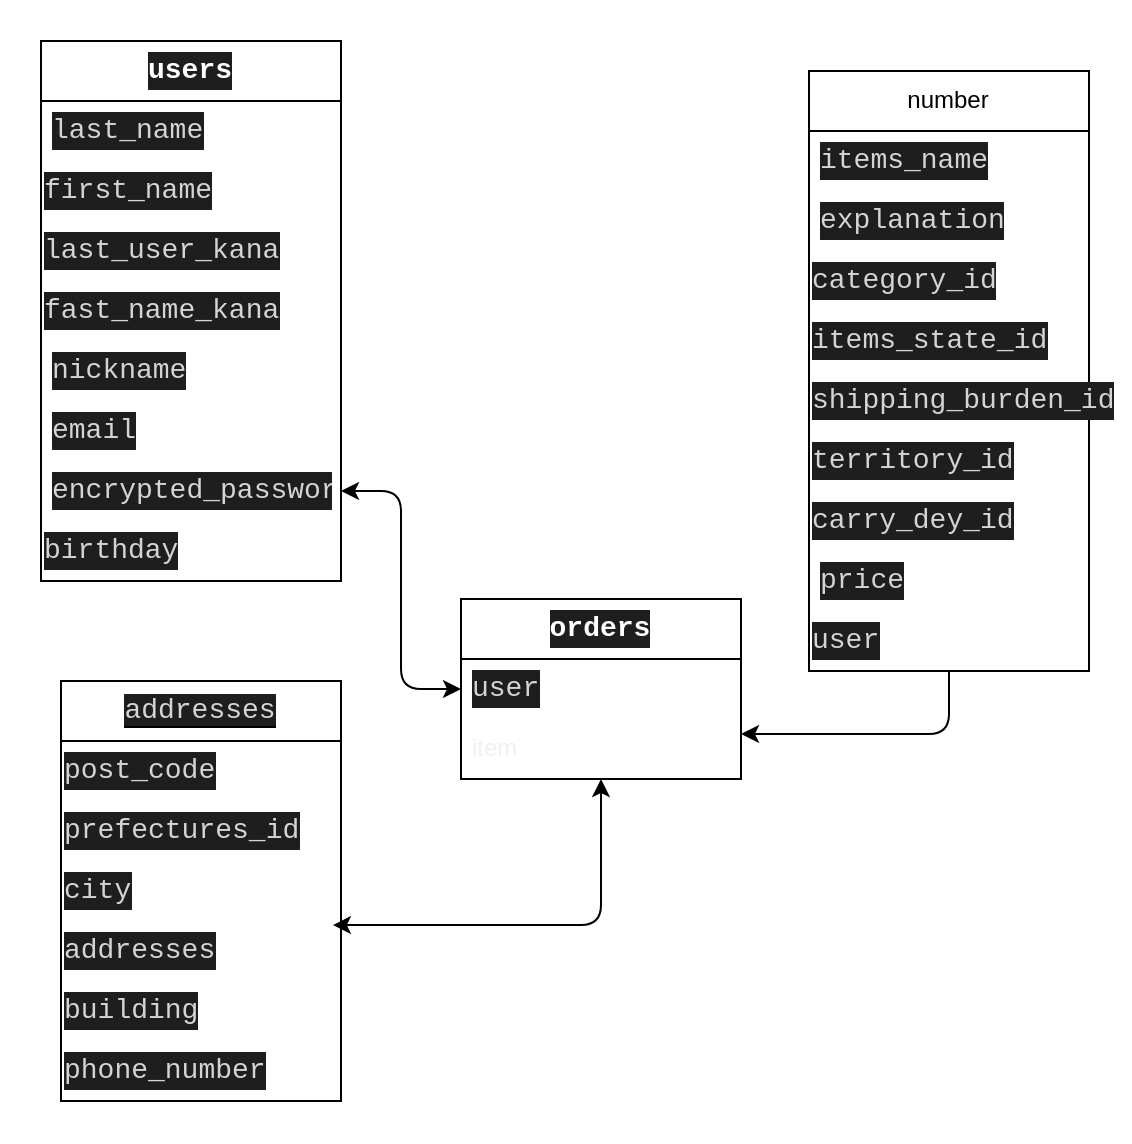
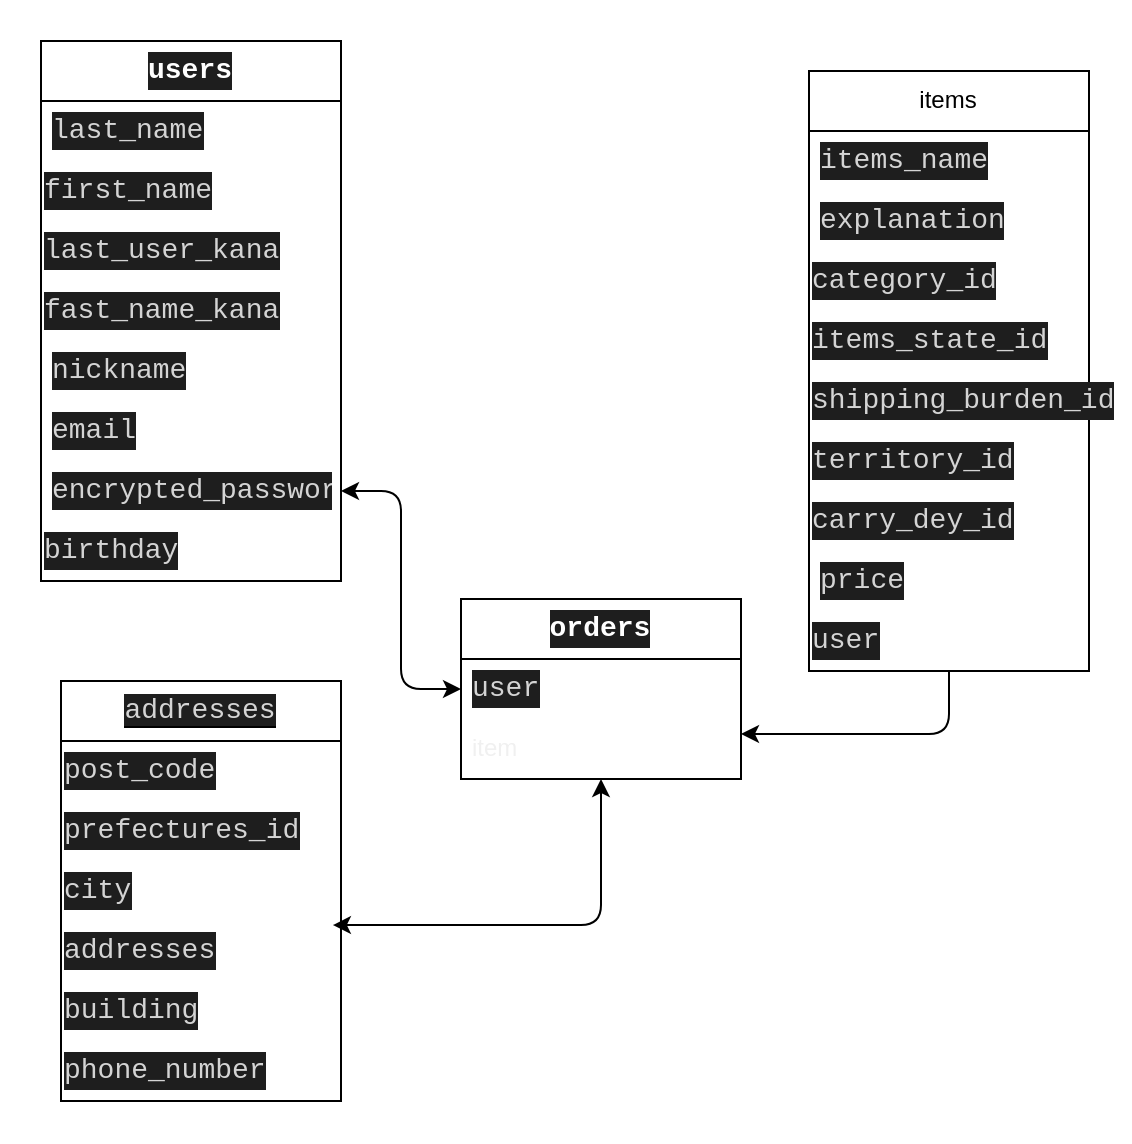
(949, 101) -> (949, 101)
